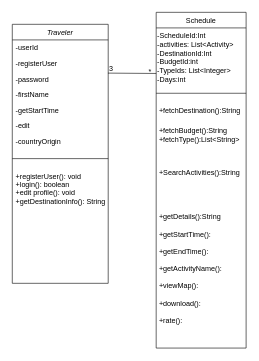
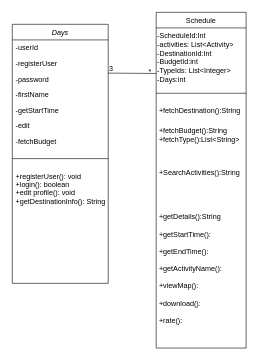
(60, 32) -> (60, 32)
(42, 142) -> (40, 142)
